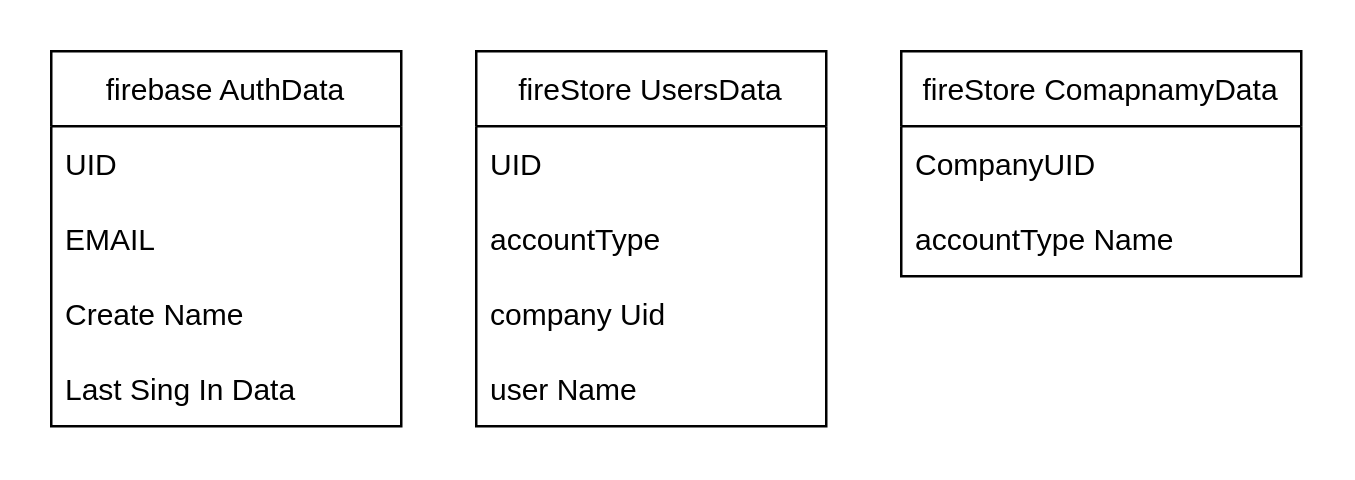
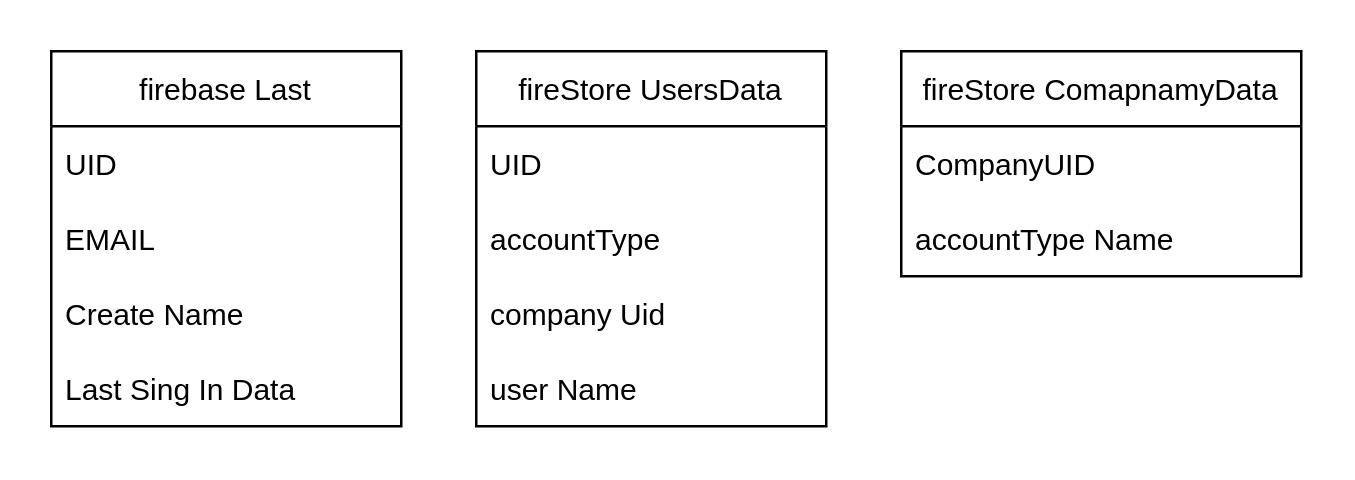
(225, 90) -> (225, 90)
